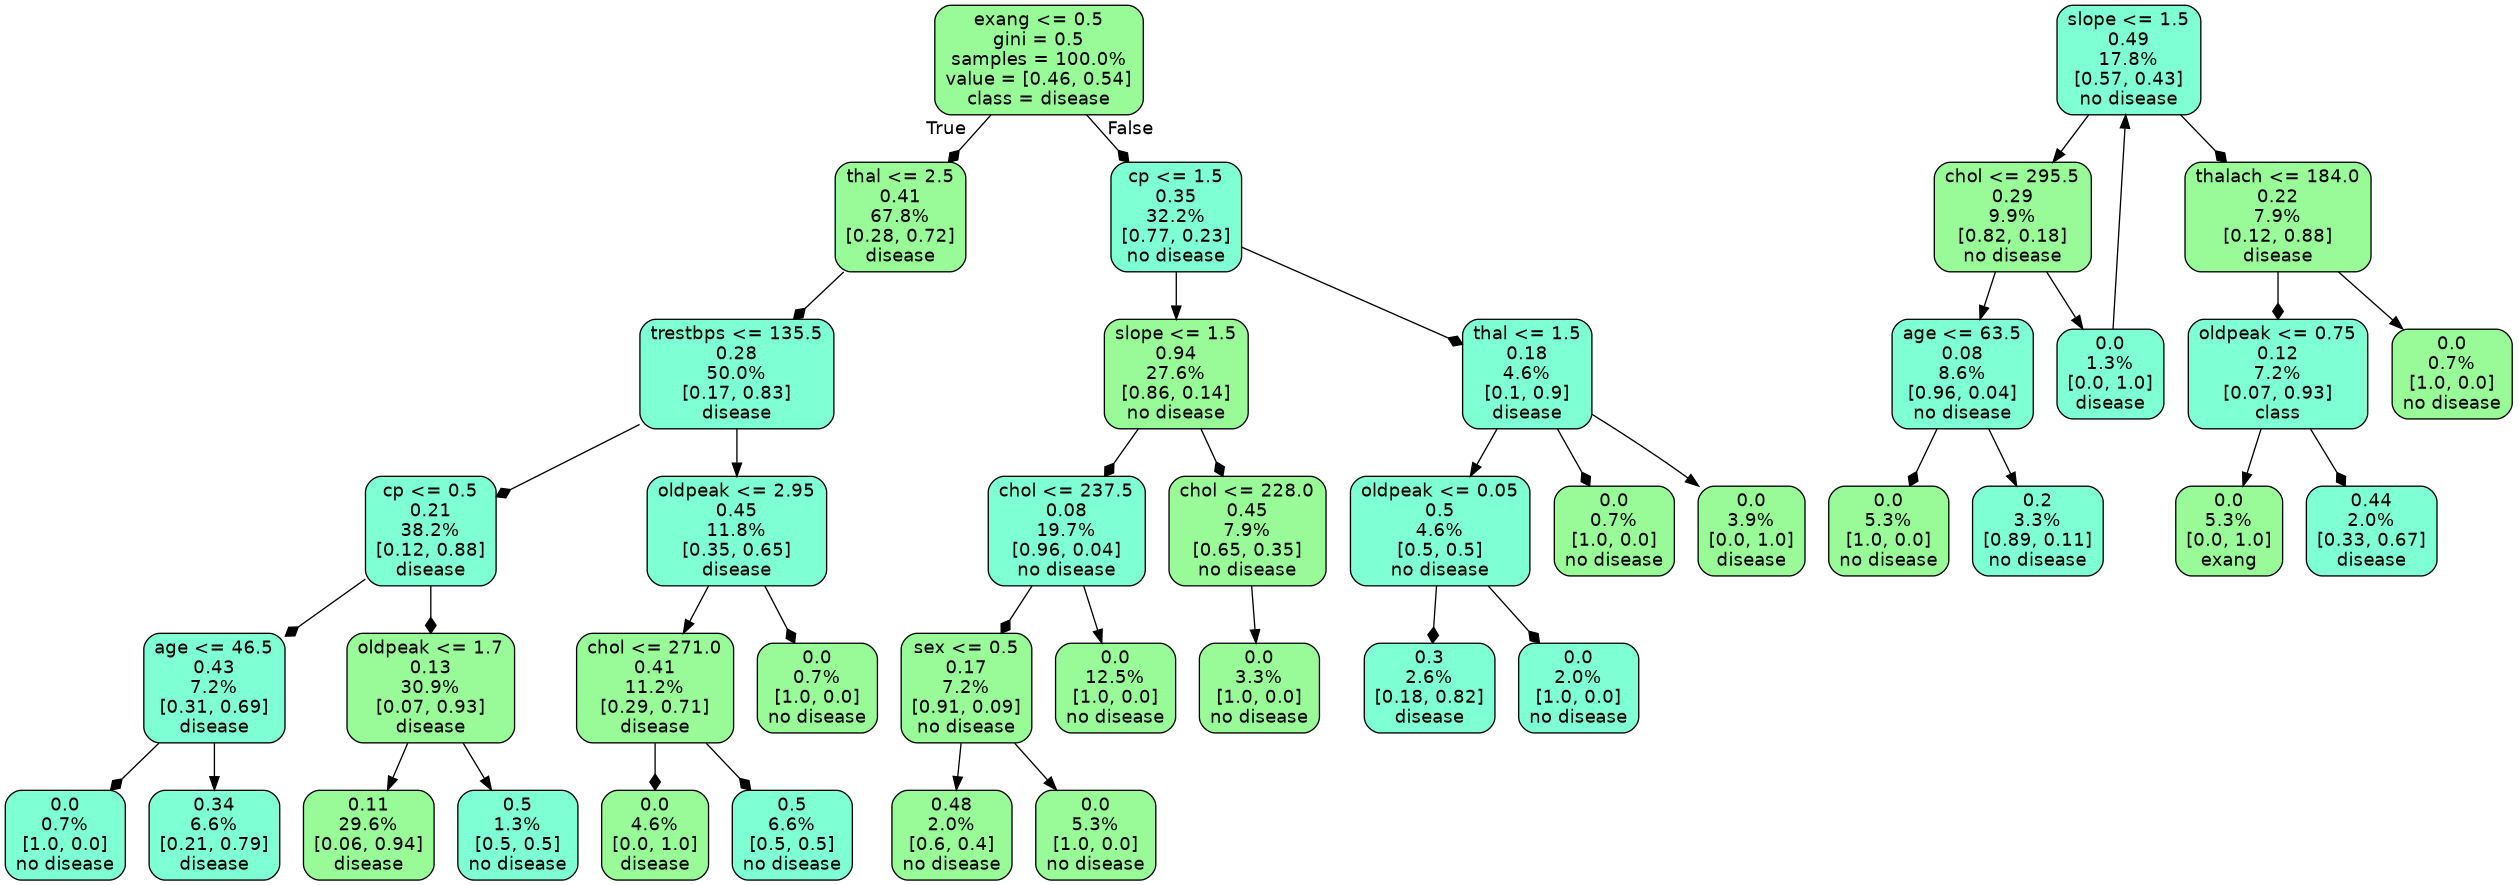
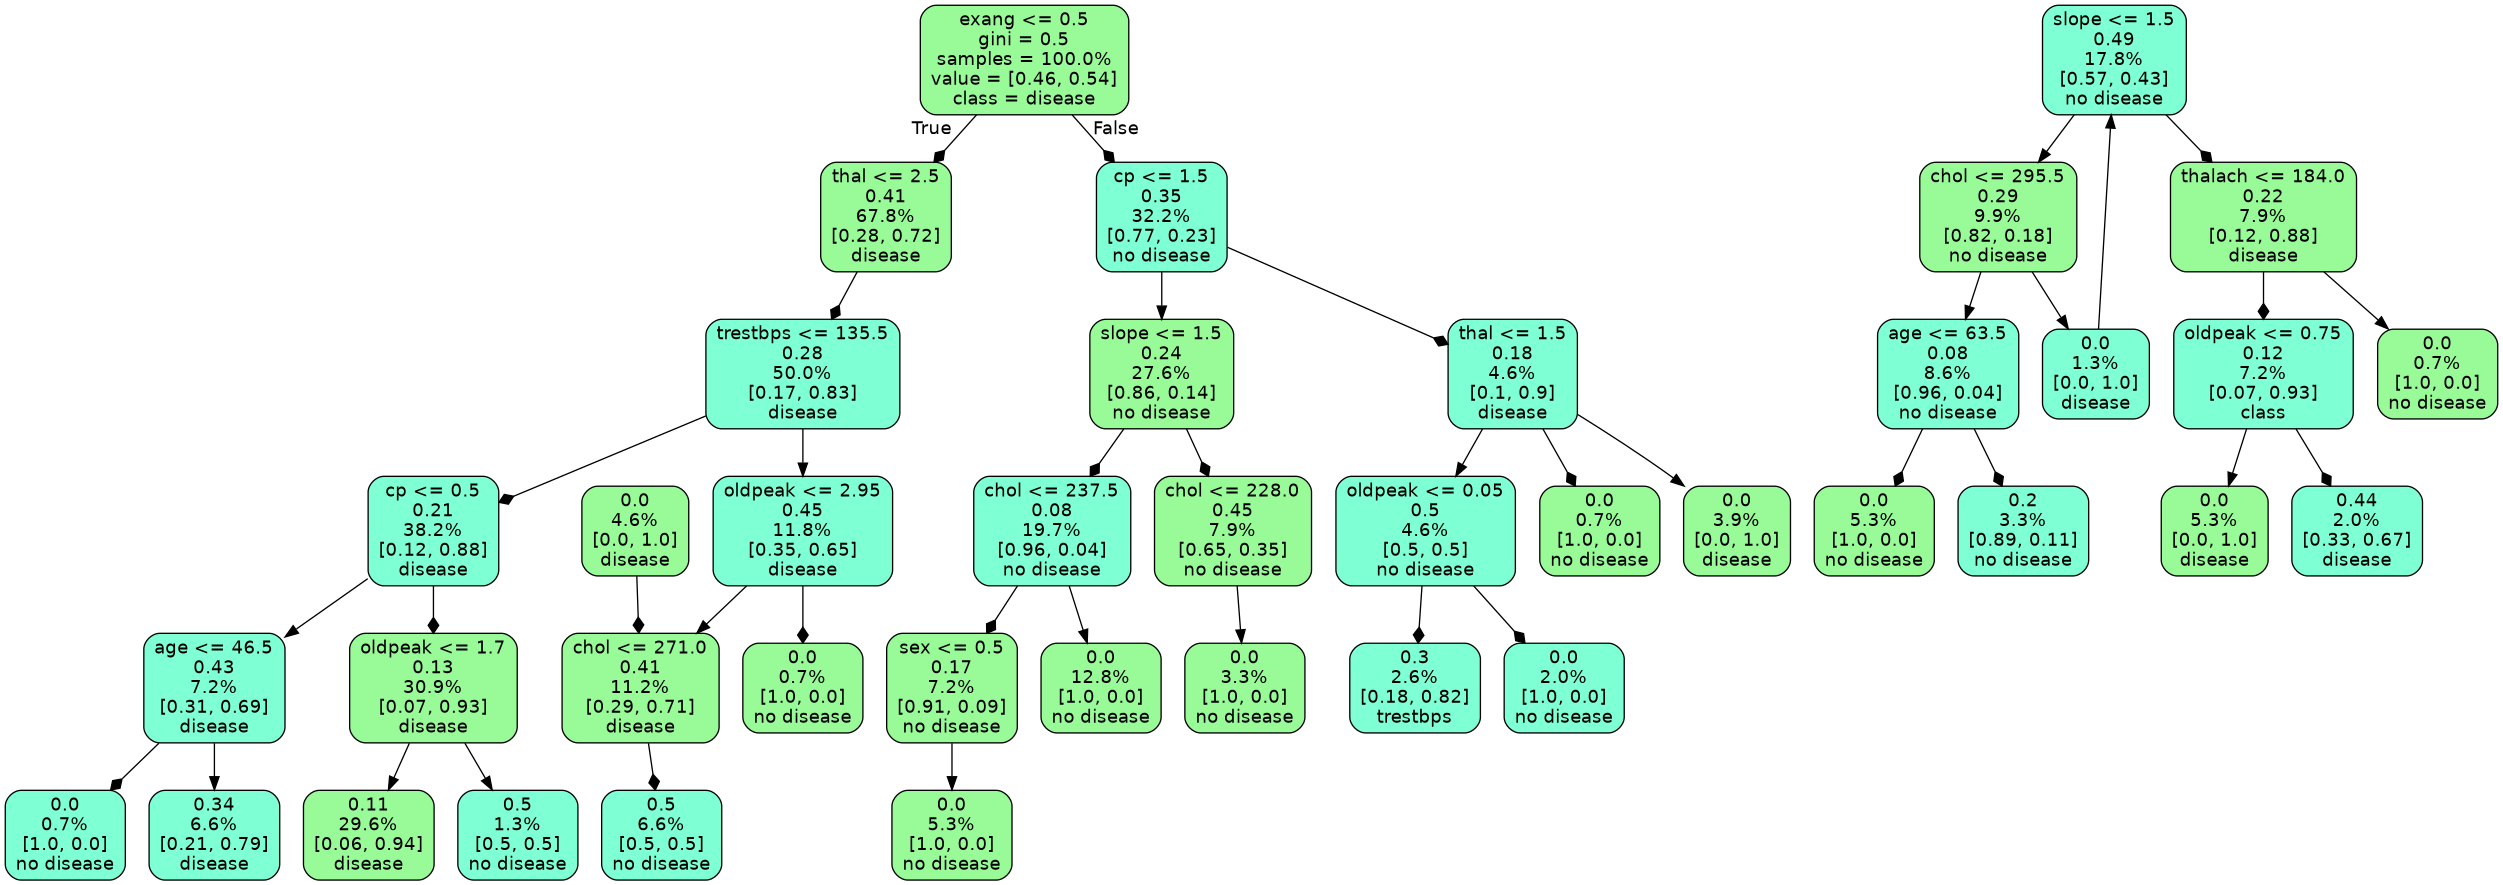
(1176, 374) -> (1162, 374)
(2000, 451) -> (1985, 450)
(2229, 531) -> (2215, 531)
(332, 603) -> (332, 604)
(1116, 688) -> (1101, 688)
(1430, 688) -> (1415, 688)
(655, 759) -> (638, 597)
(952, 835) -> none
